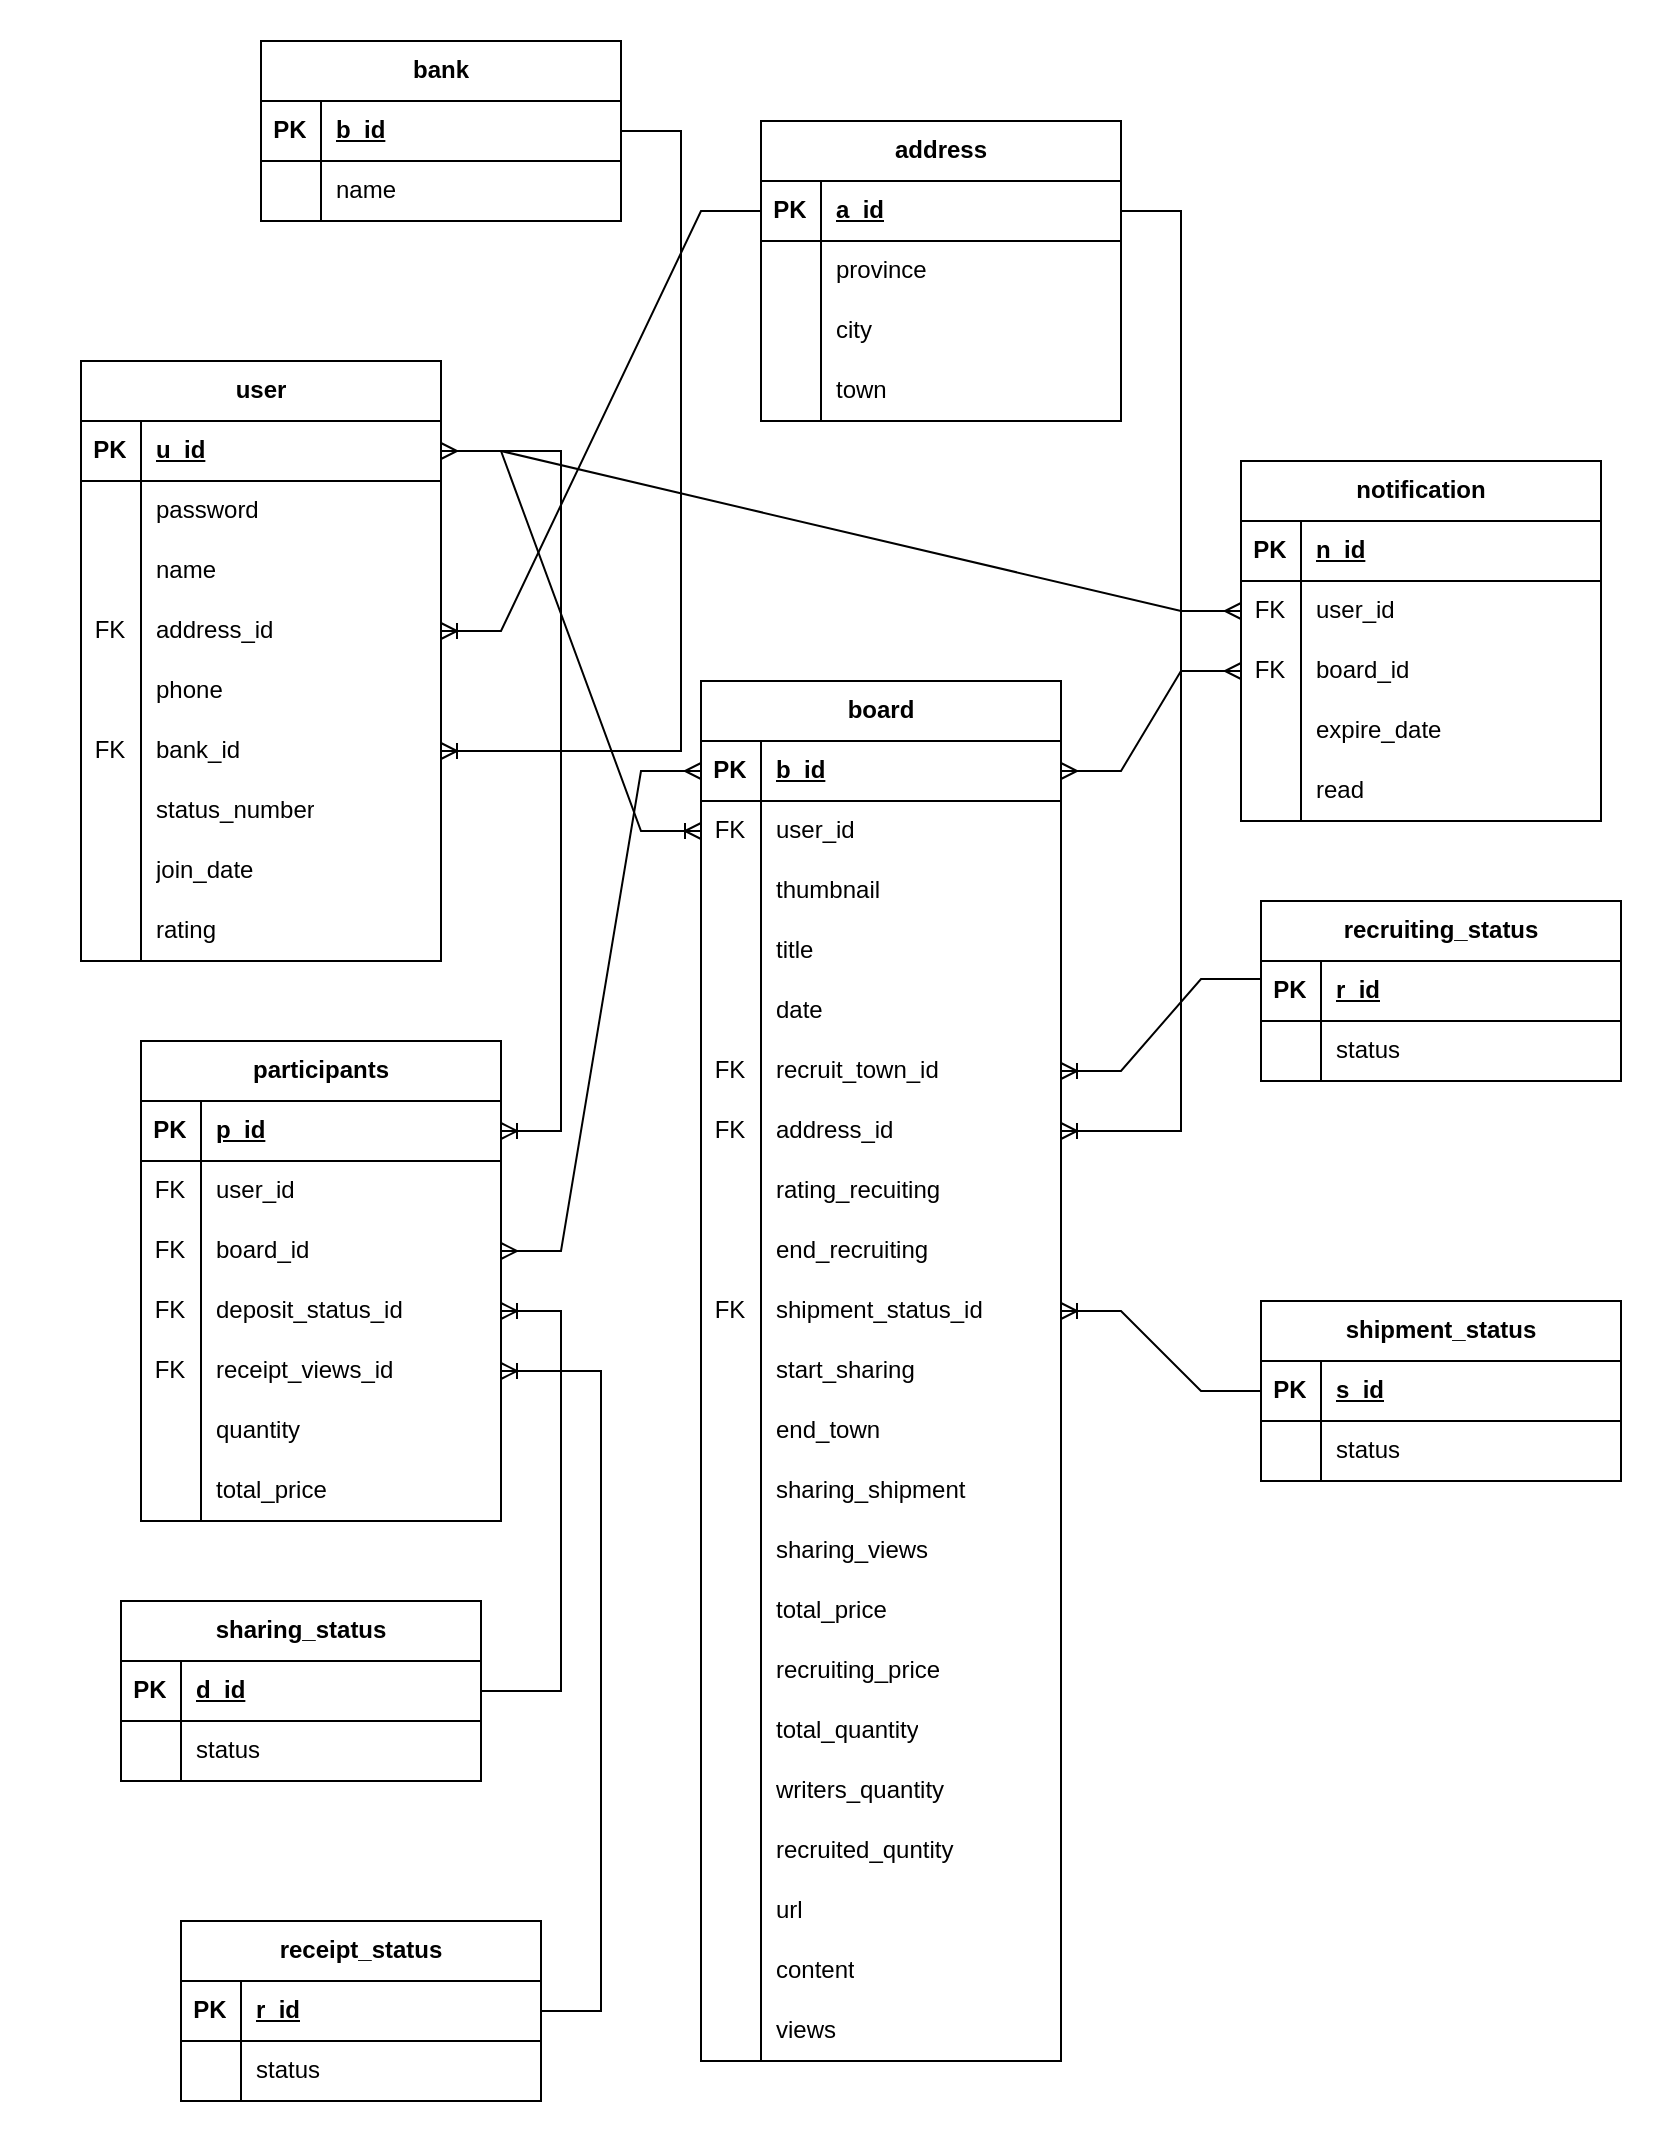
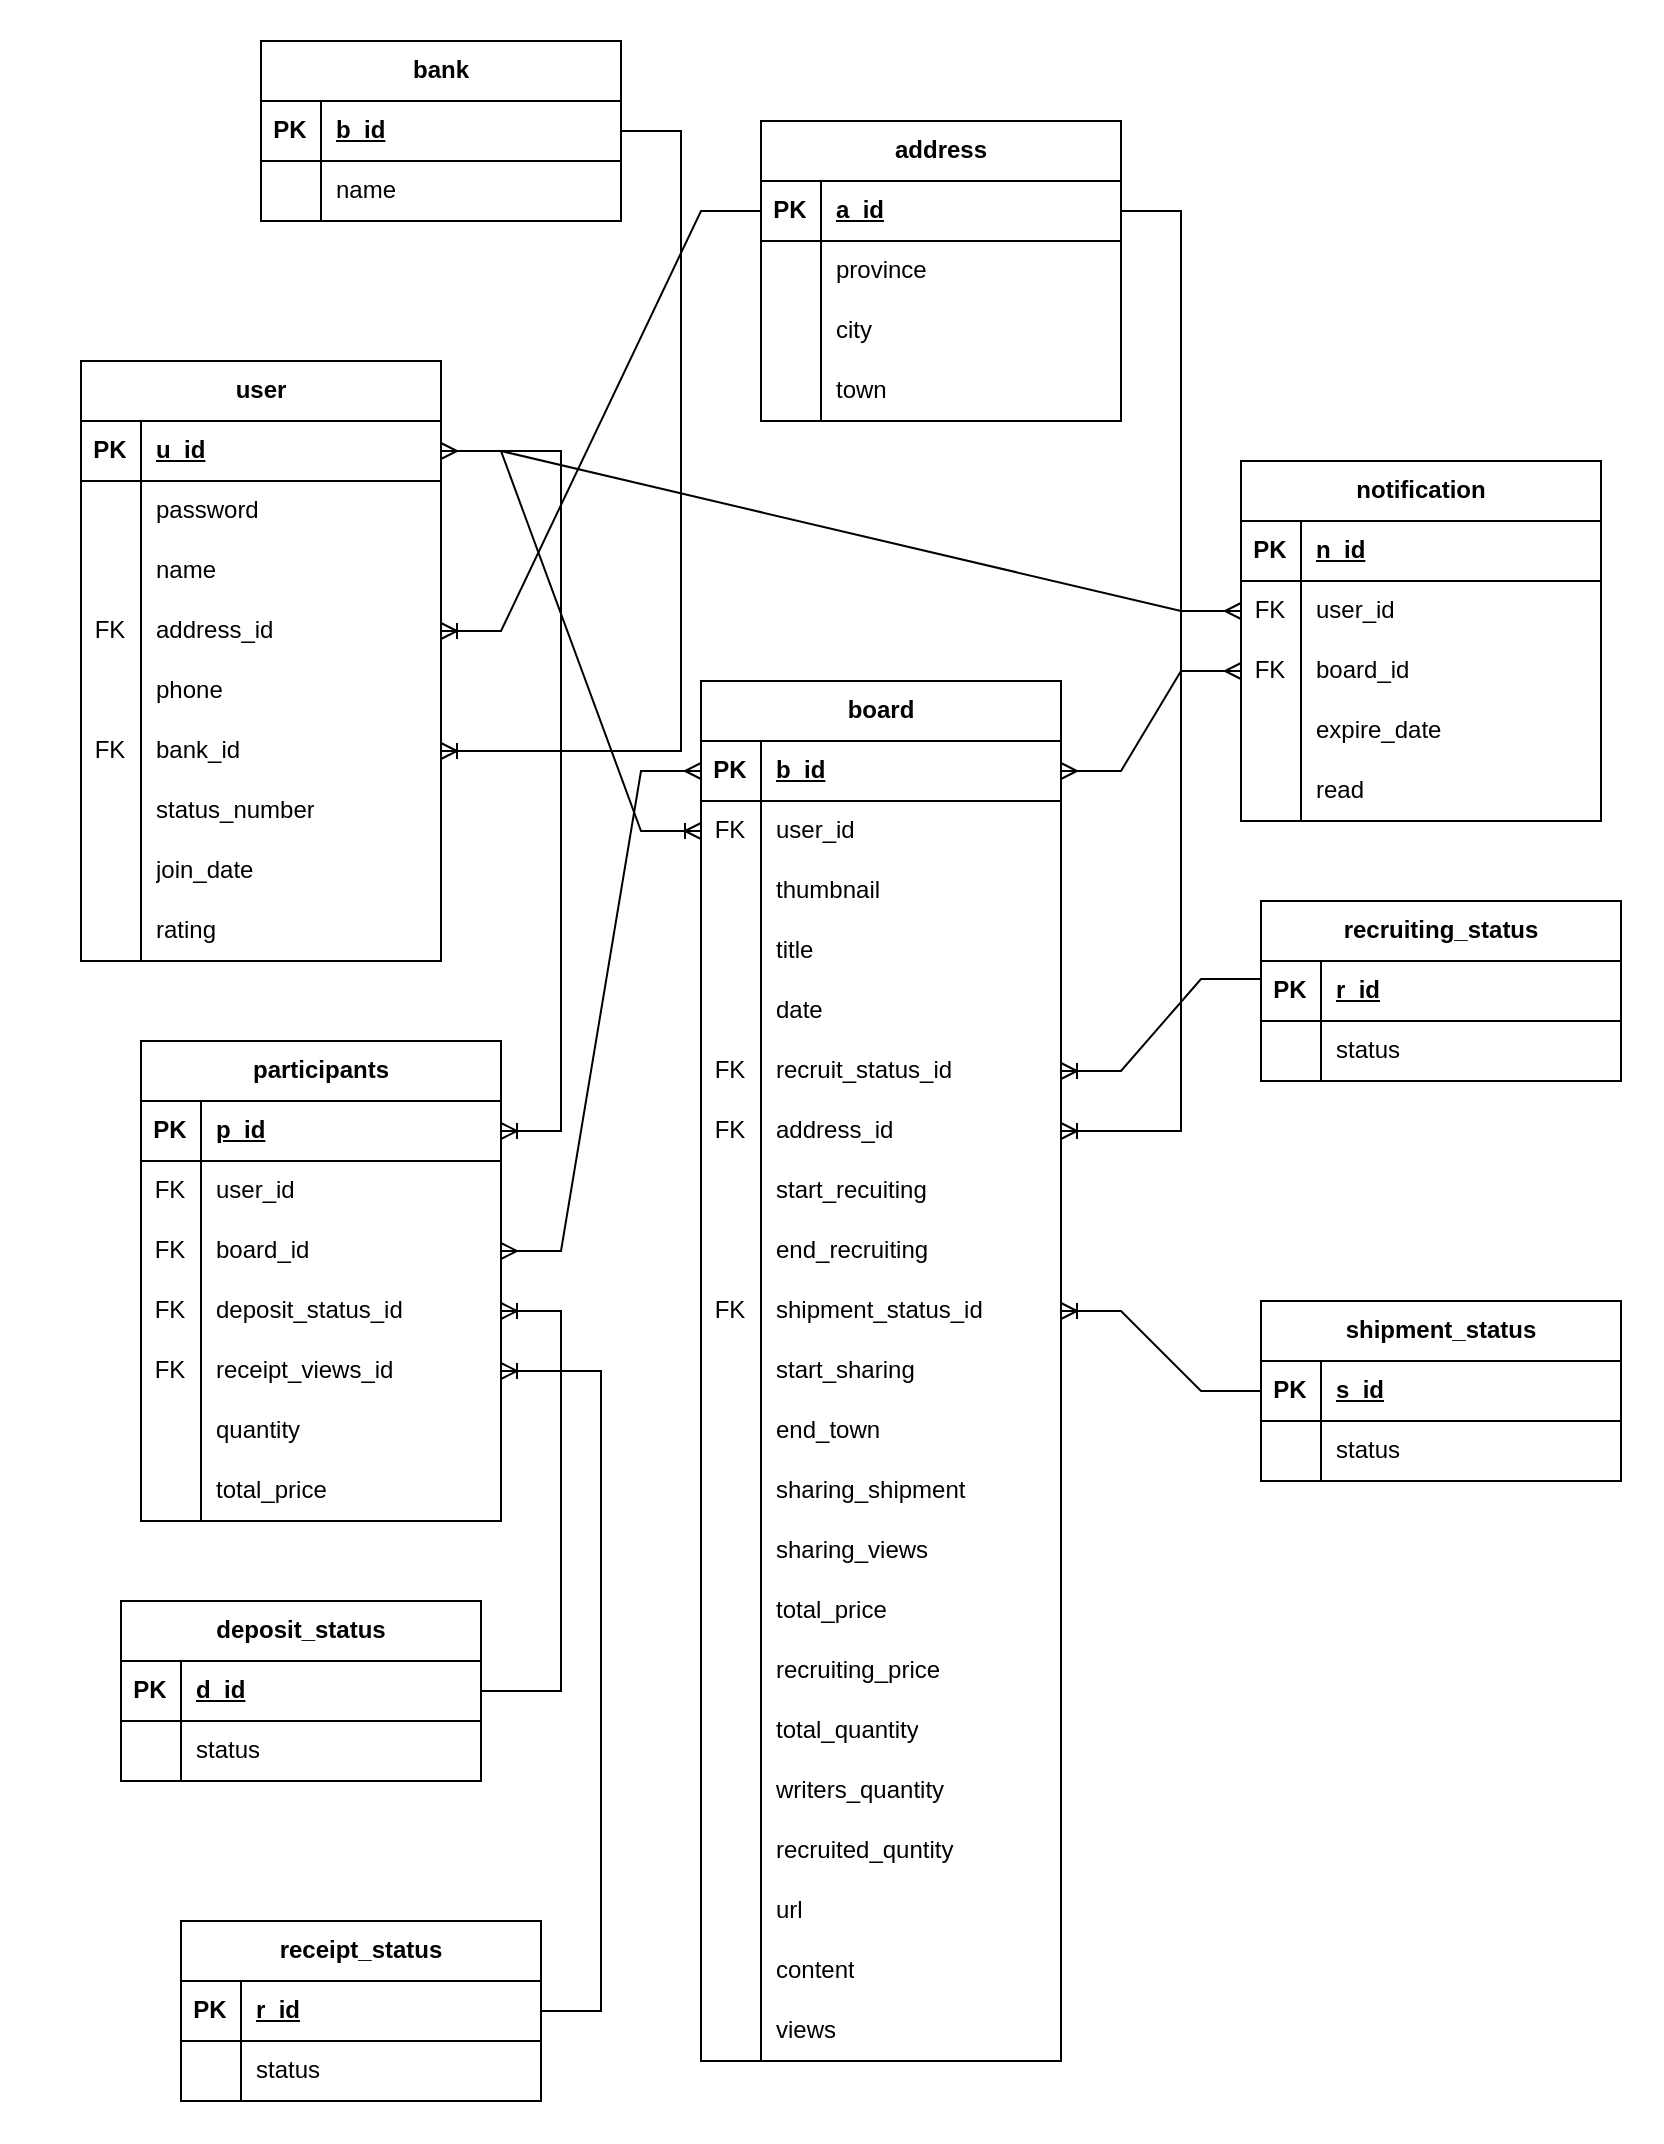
(872, 1071) -> (885, 1071)
(875, 1191) -> (872, 1191)
(302, 1631) -> (302, 1631)
